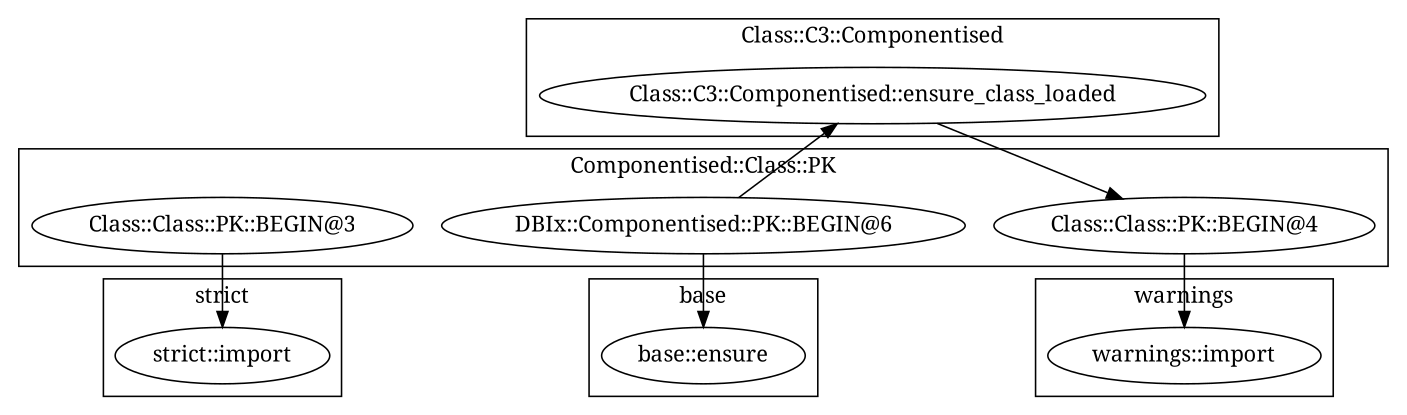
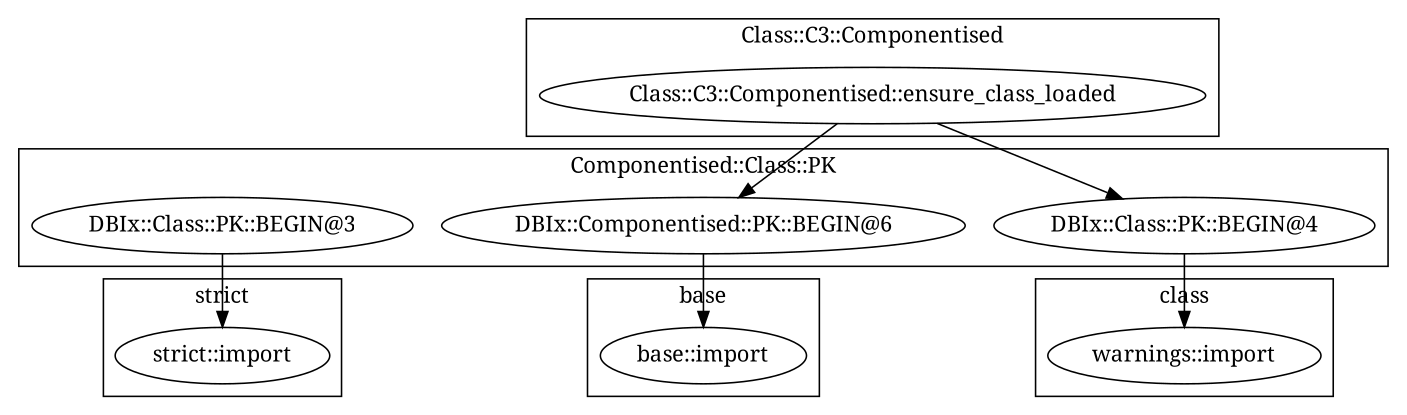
(782, 165) -> (790, 159)
(222, 226) -> (222, 226)
(1184, 226) -> (1184, 226)
(1184, 297) -> (1184, 297)
(703, 356) -> (703, 356)
